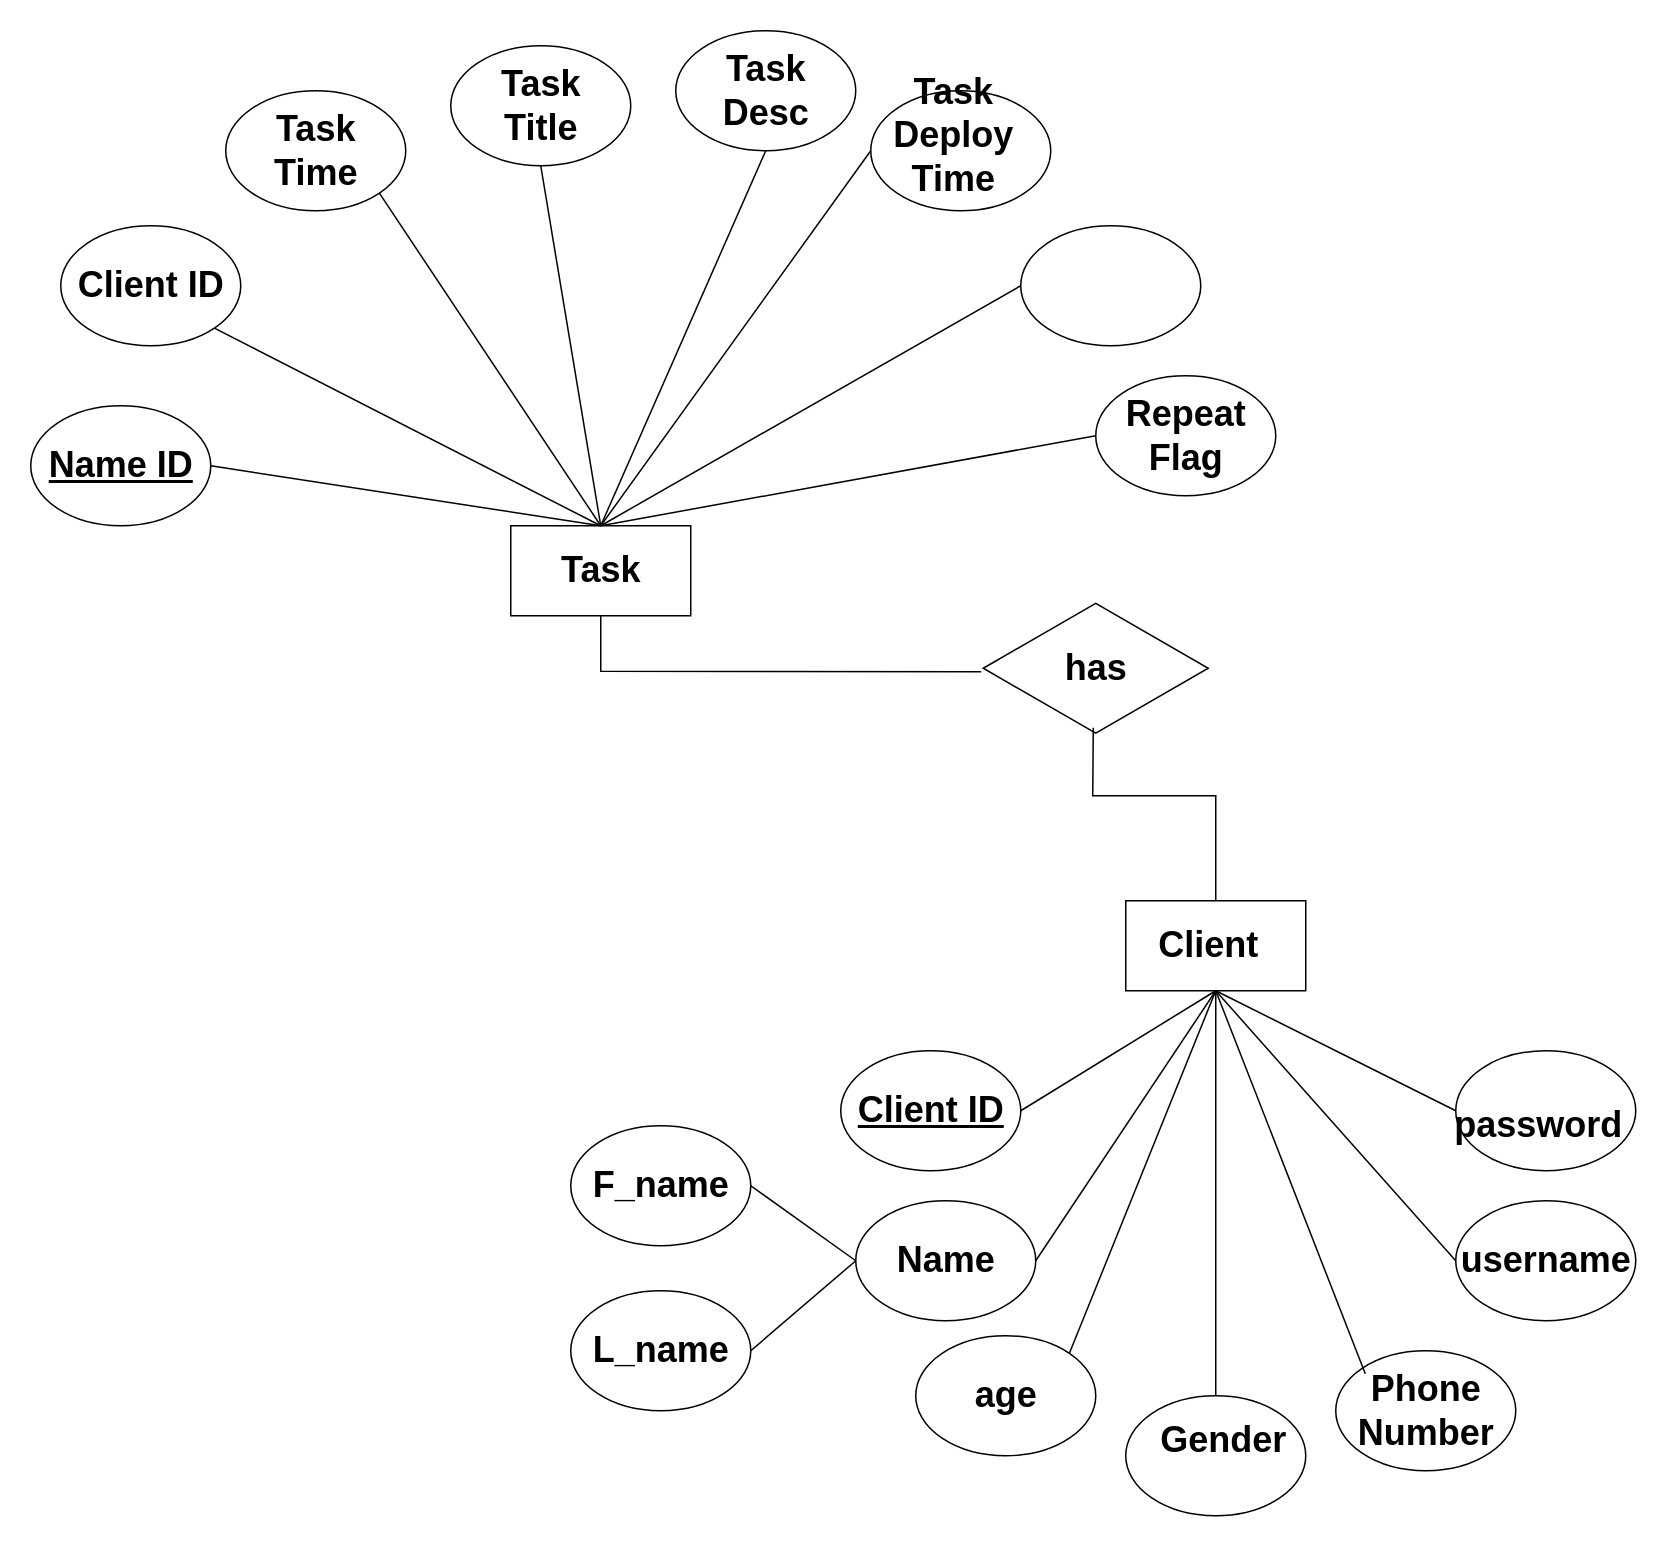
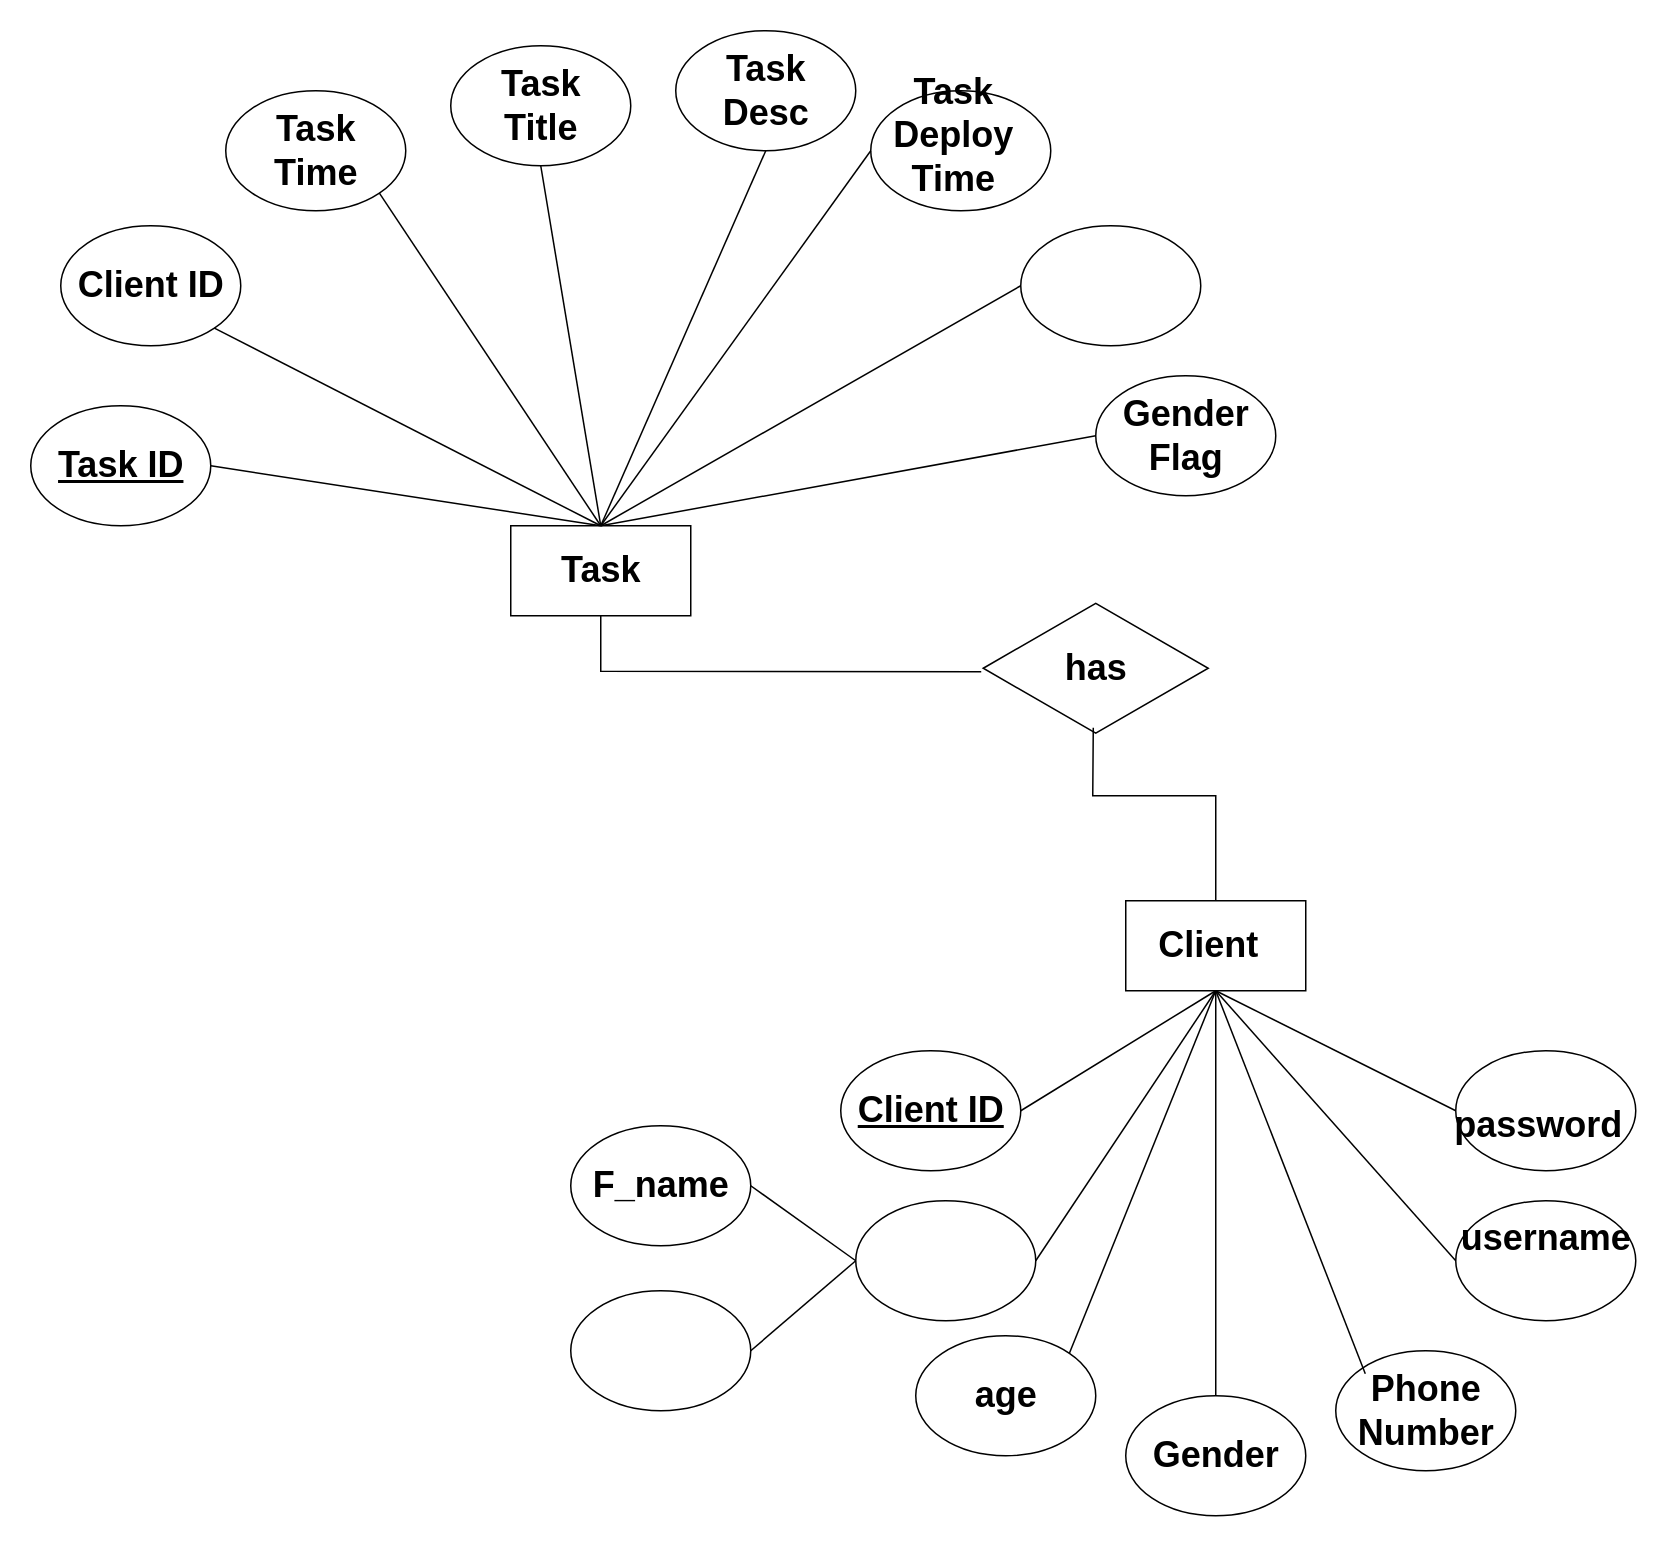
(1187, 436) -> (1187, 436)
(122, 466) -> (122, 466)
(946, 1261) -> none
(1546, 1261) -> (1546, 1238)
(661, 1351) -> none
(1223, 1441) -> (1216, 1456)
